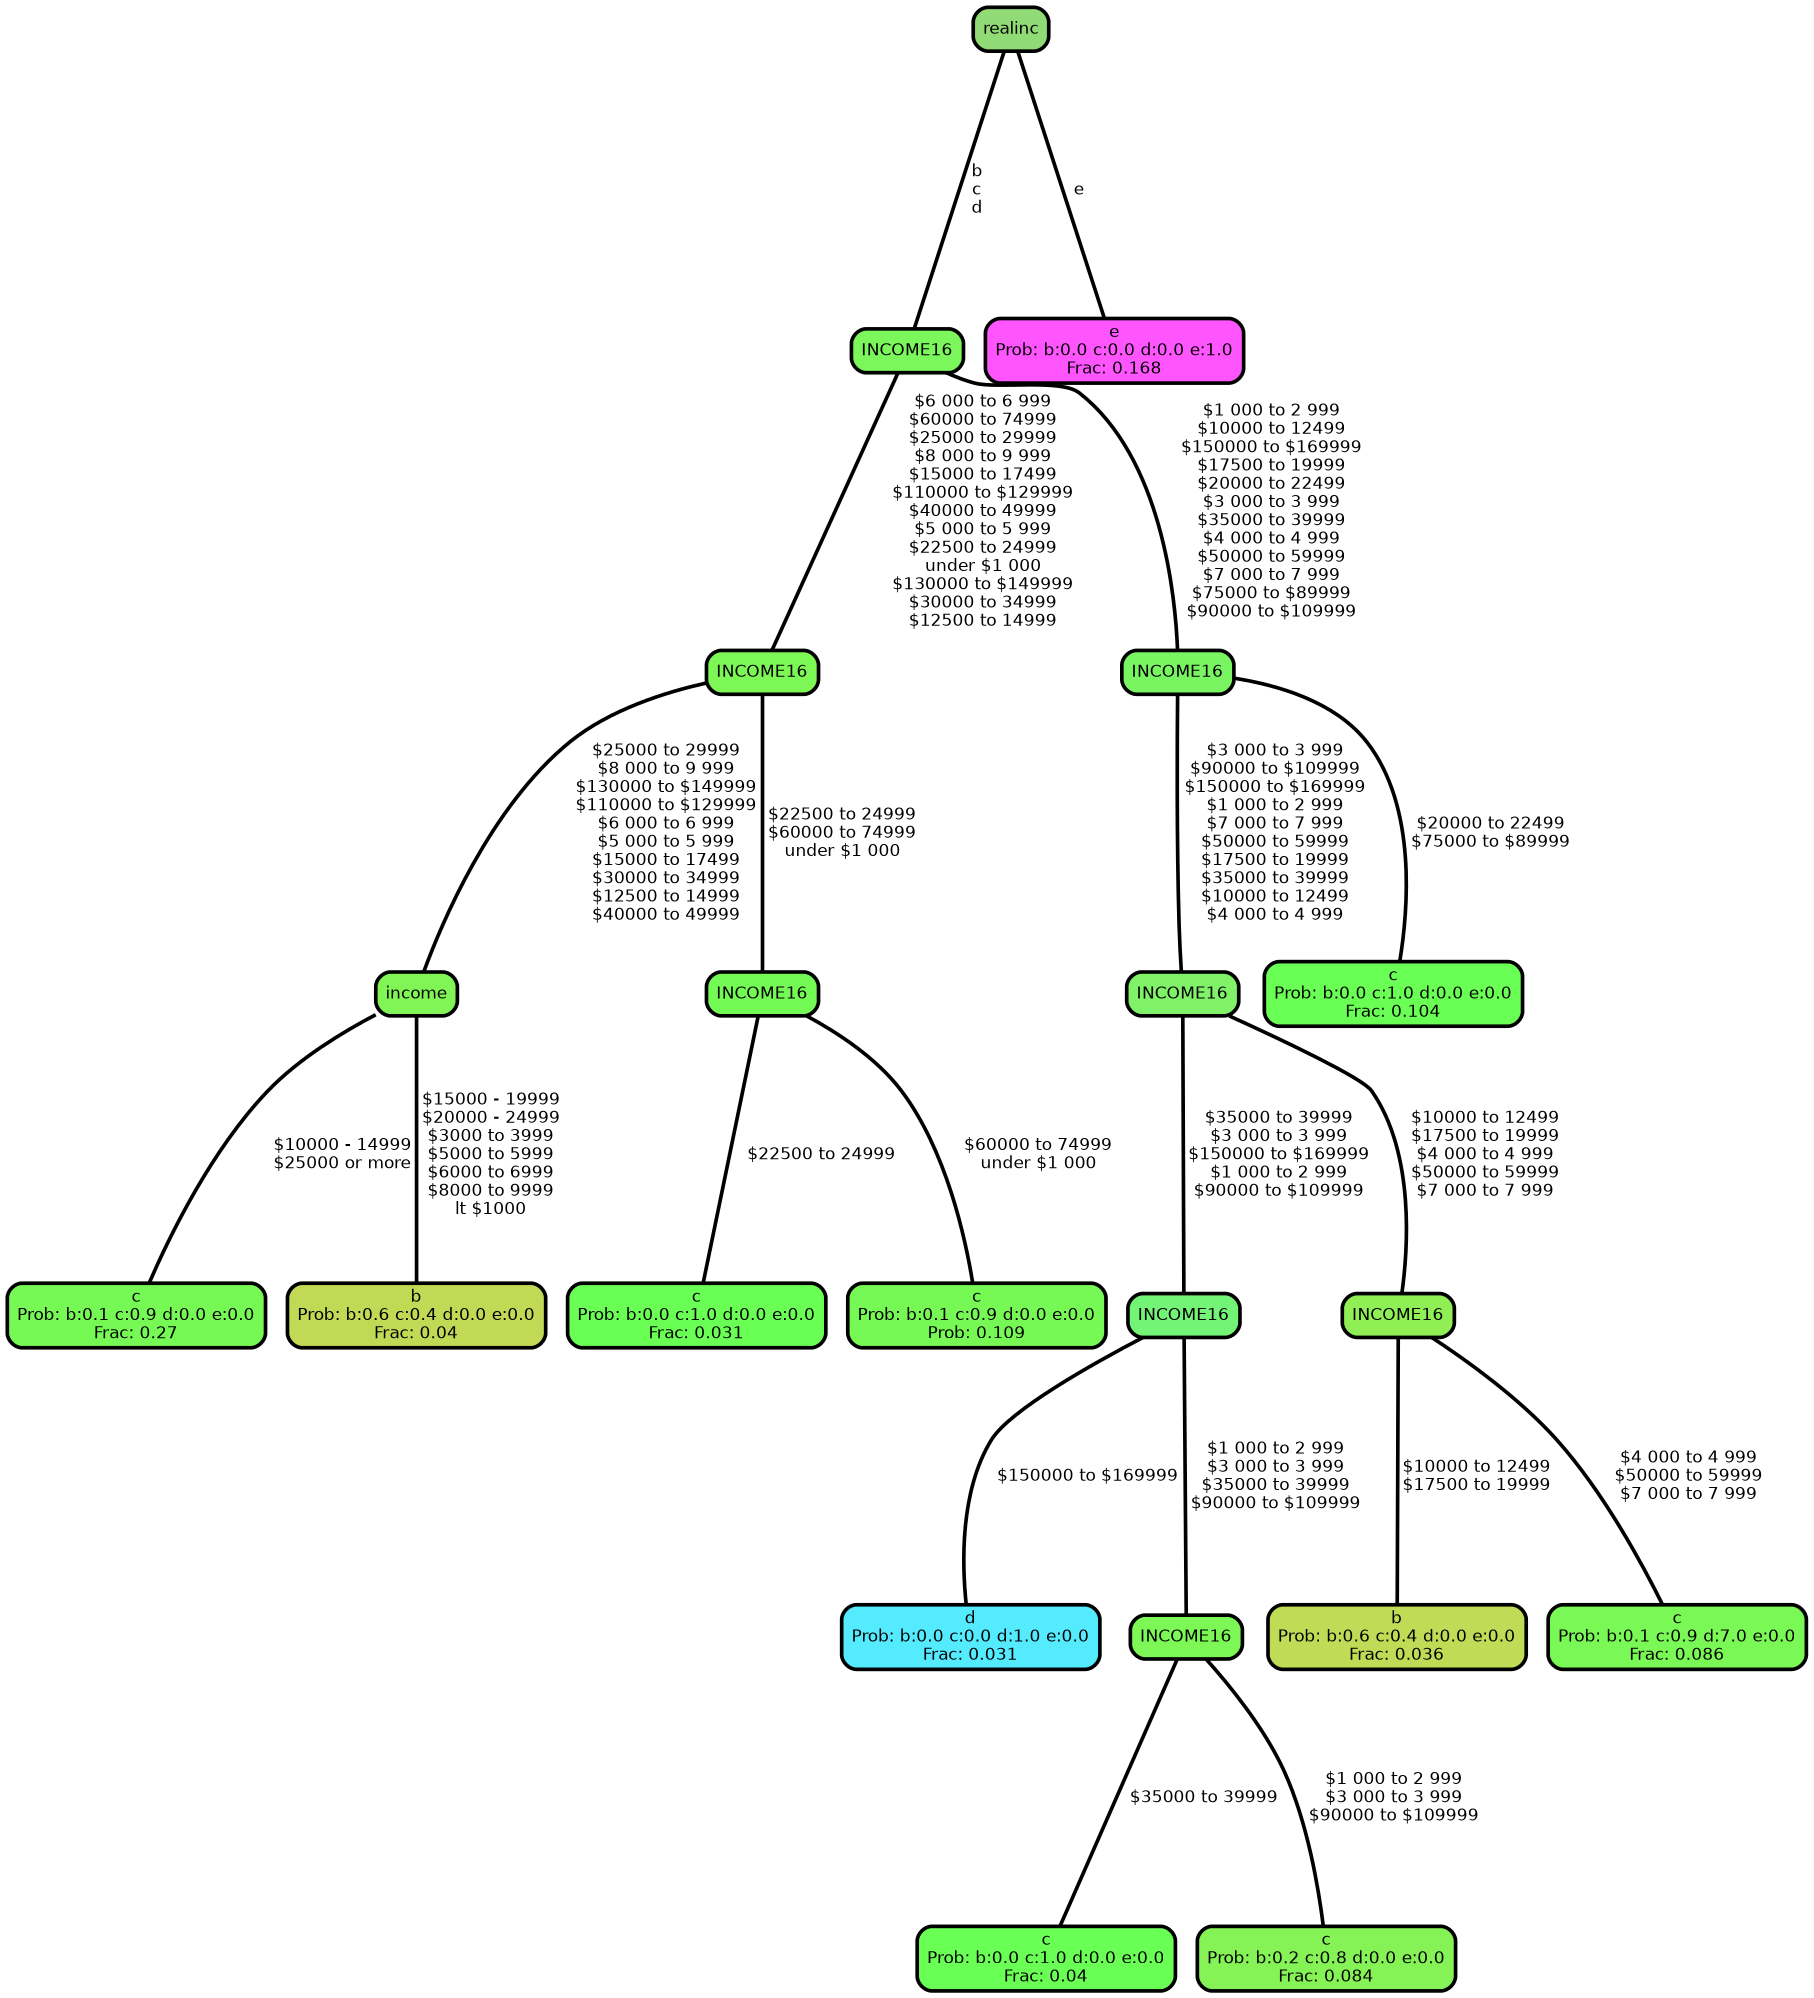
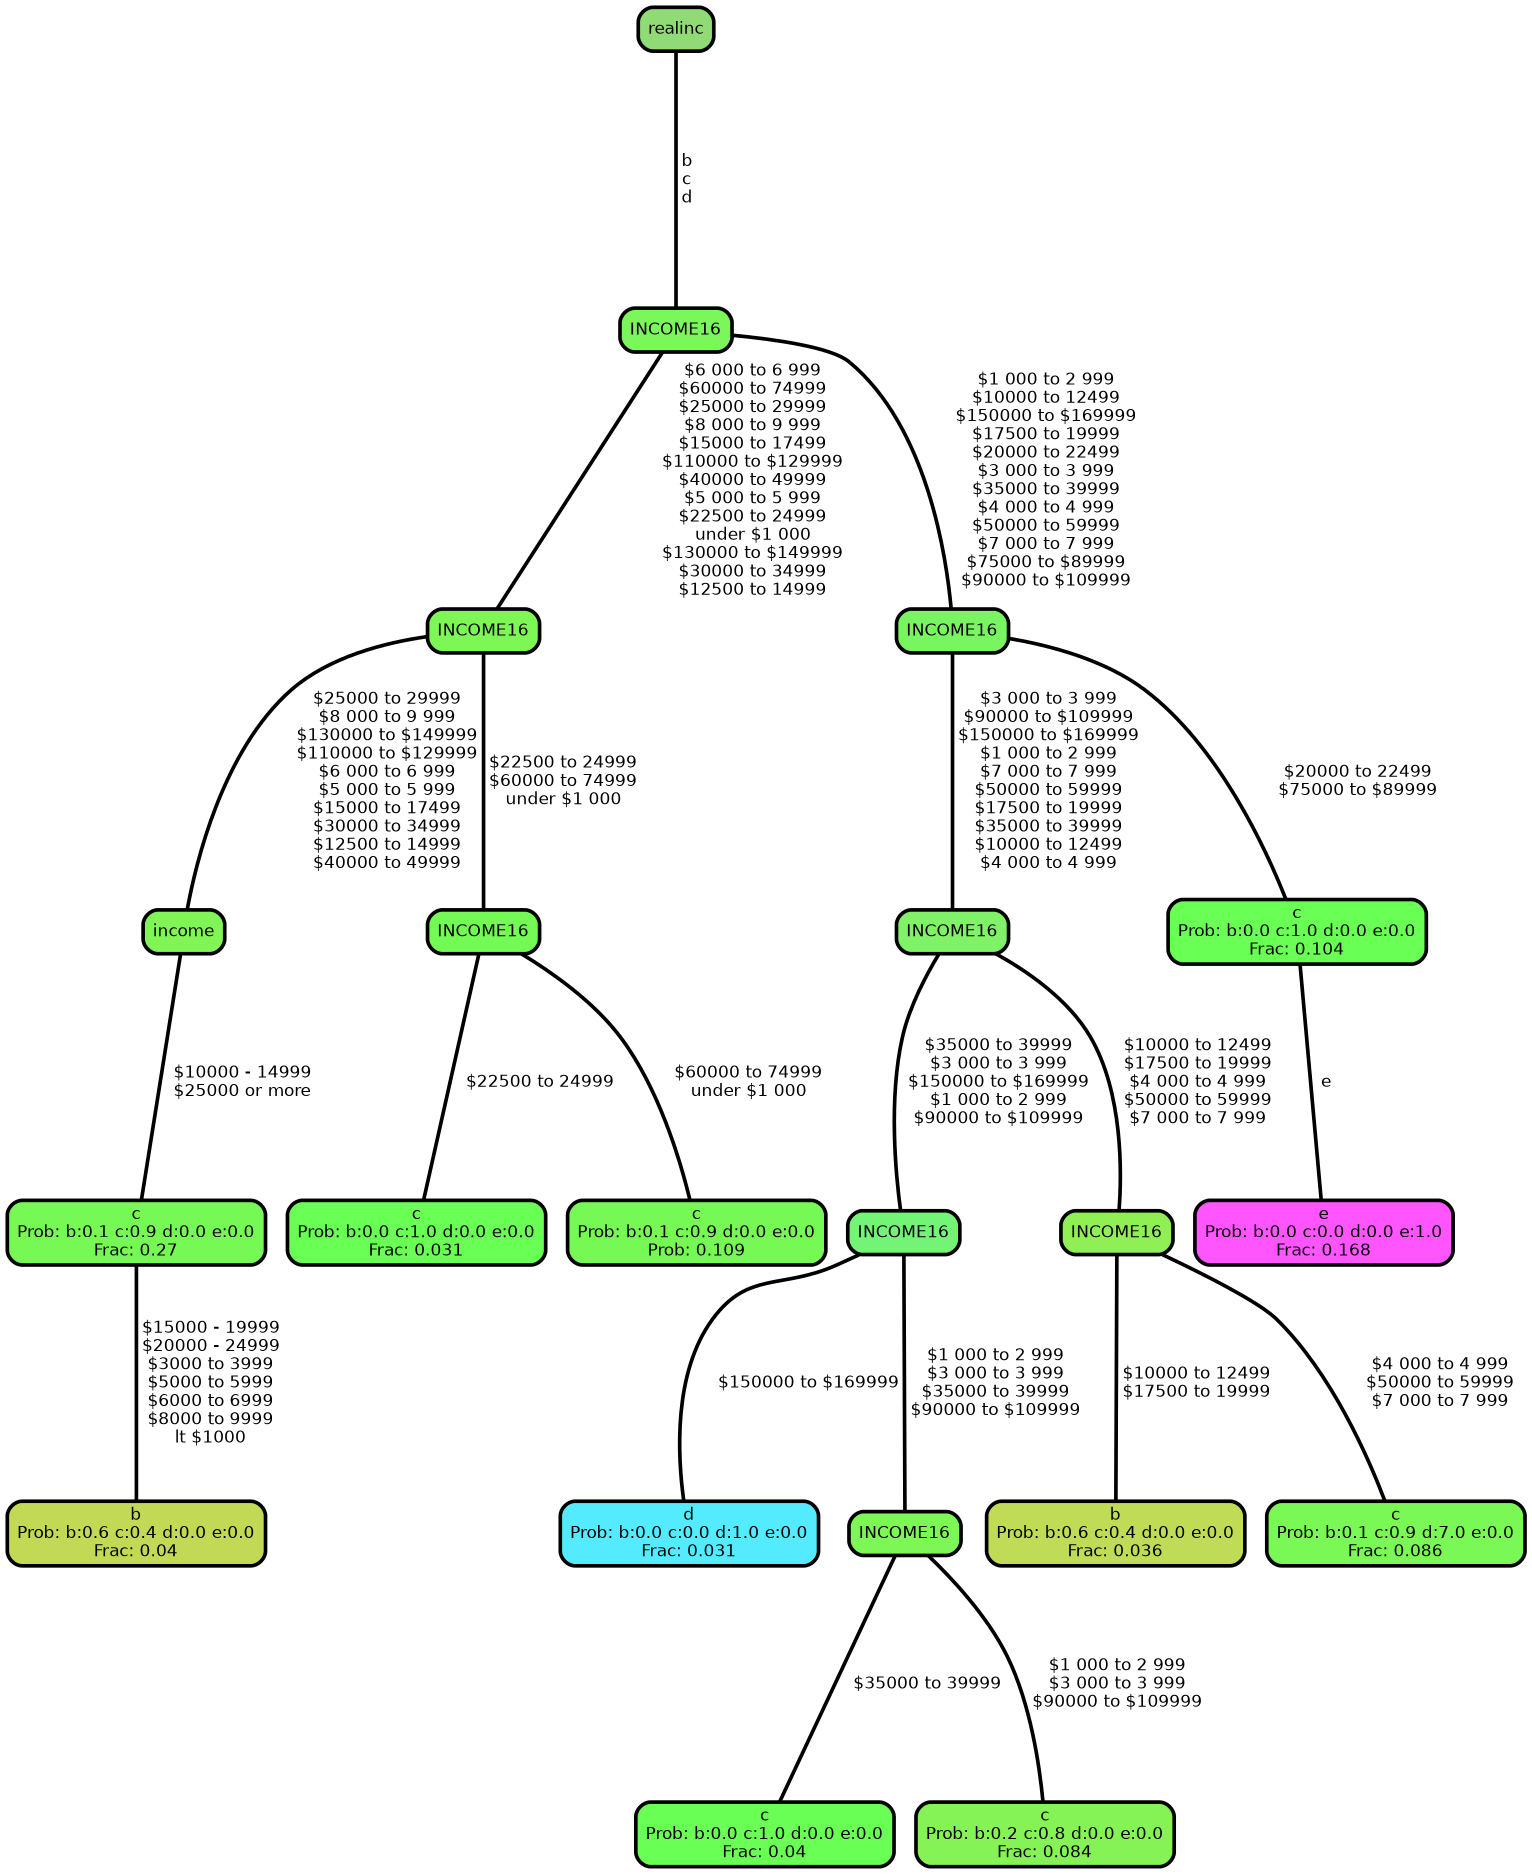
(1061, 185) -> (1311, 1082)
(417, 1149) -> (136, 1383)
